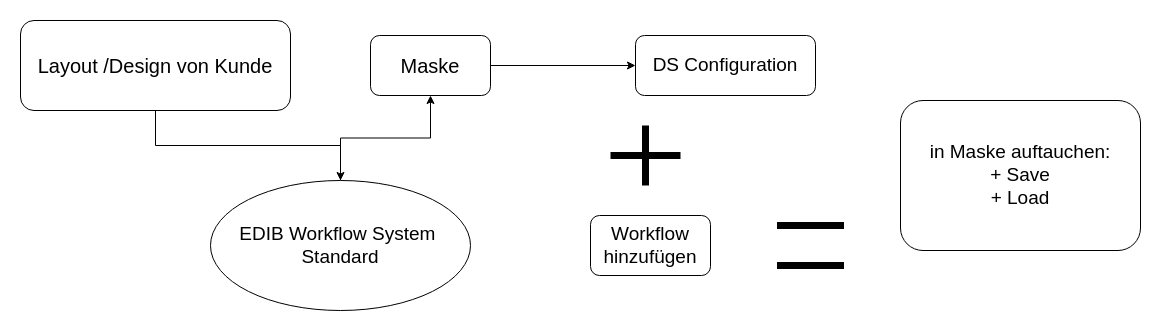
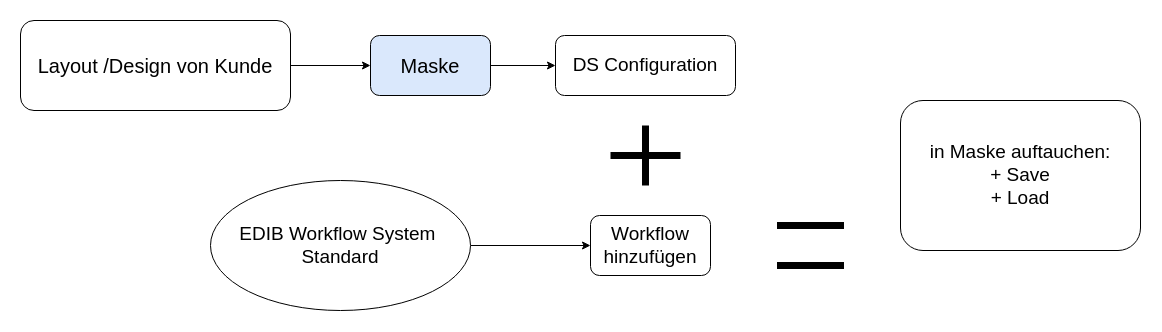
(431, 66) -> (431, 66)
(726, 66) -> (646, 66)
(401, 138) -> (527, 246)
(230, 146) -> (327, 66)
